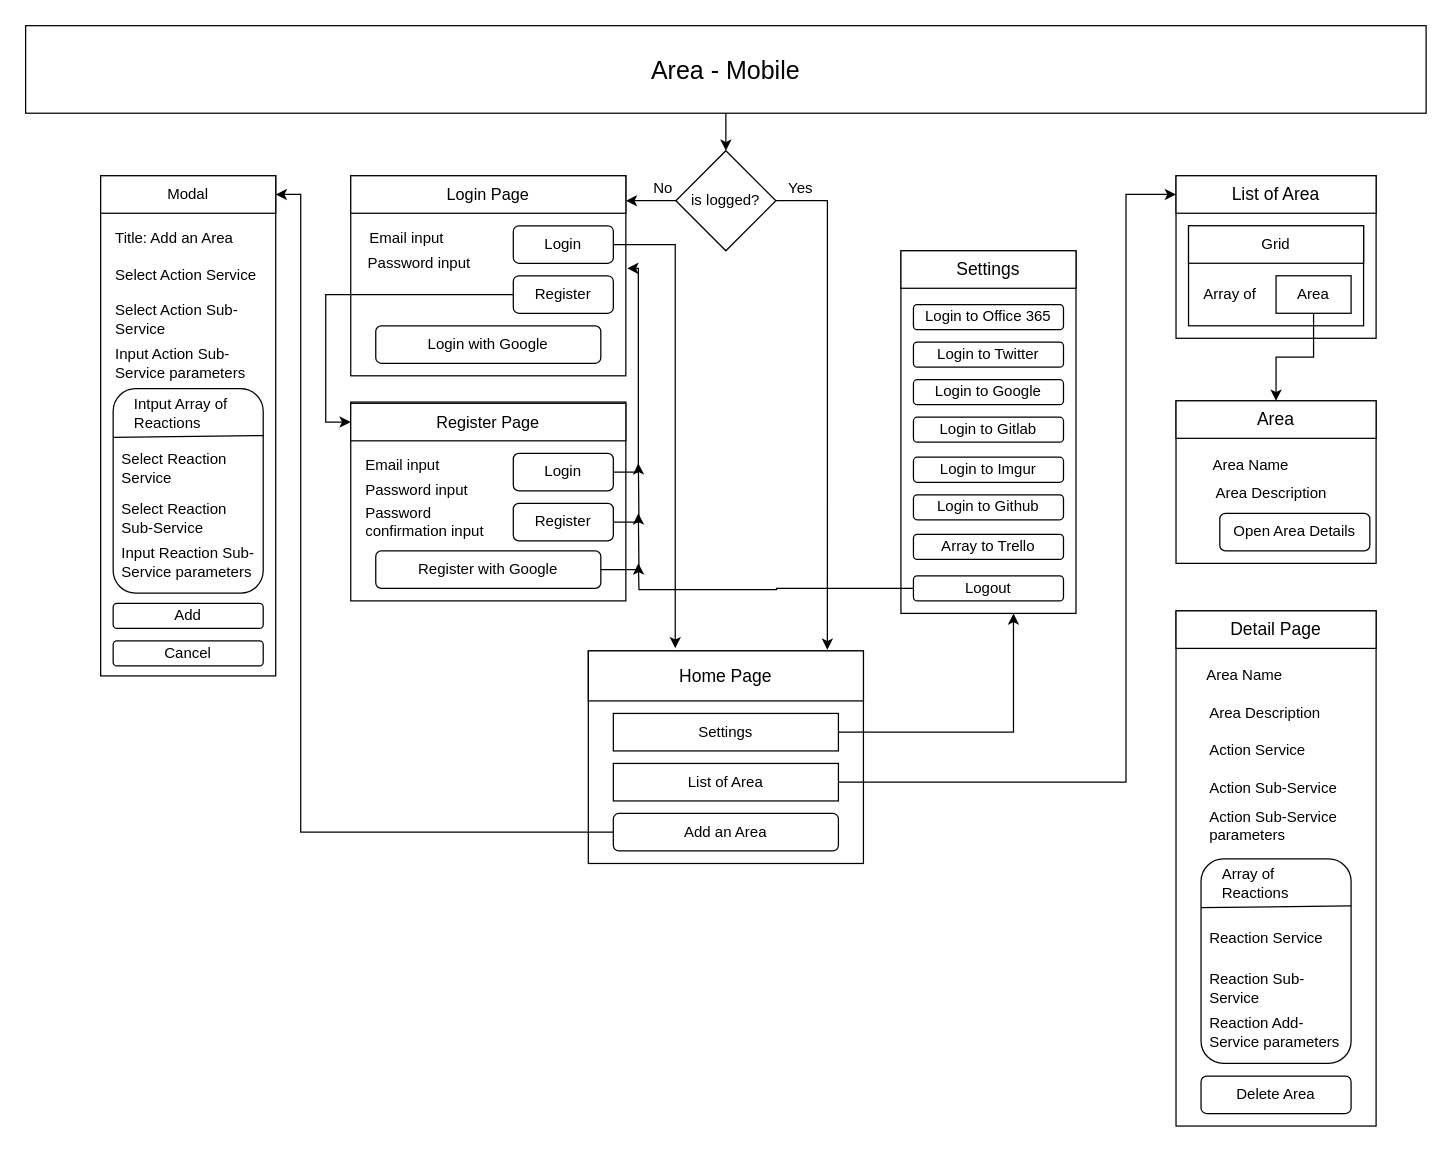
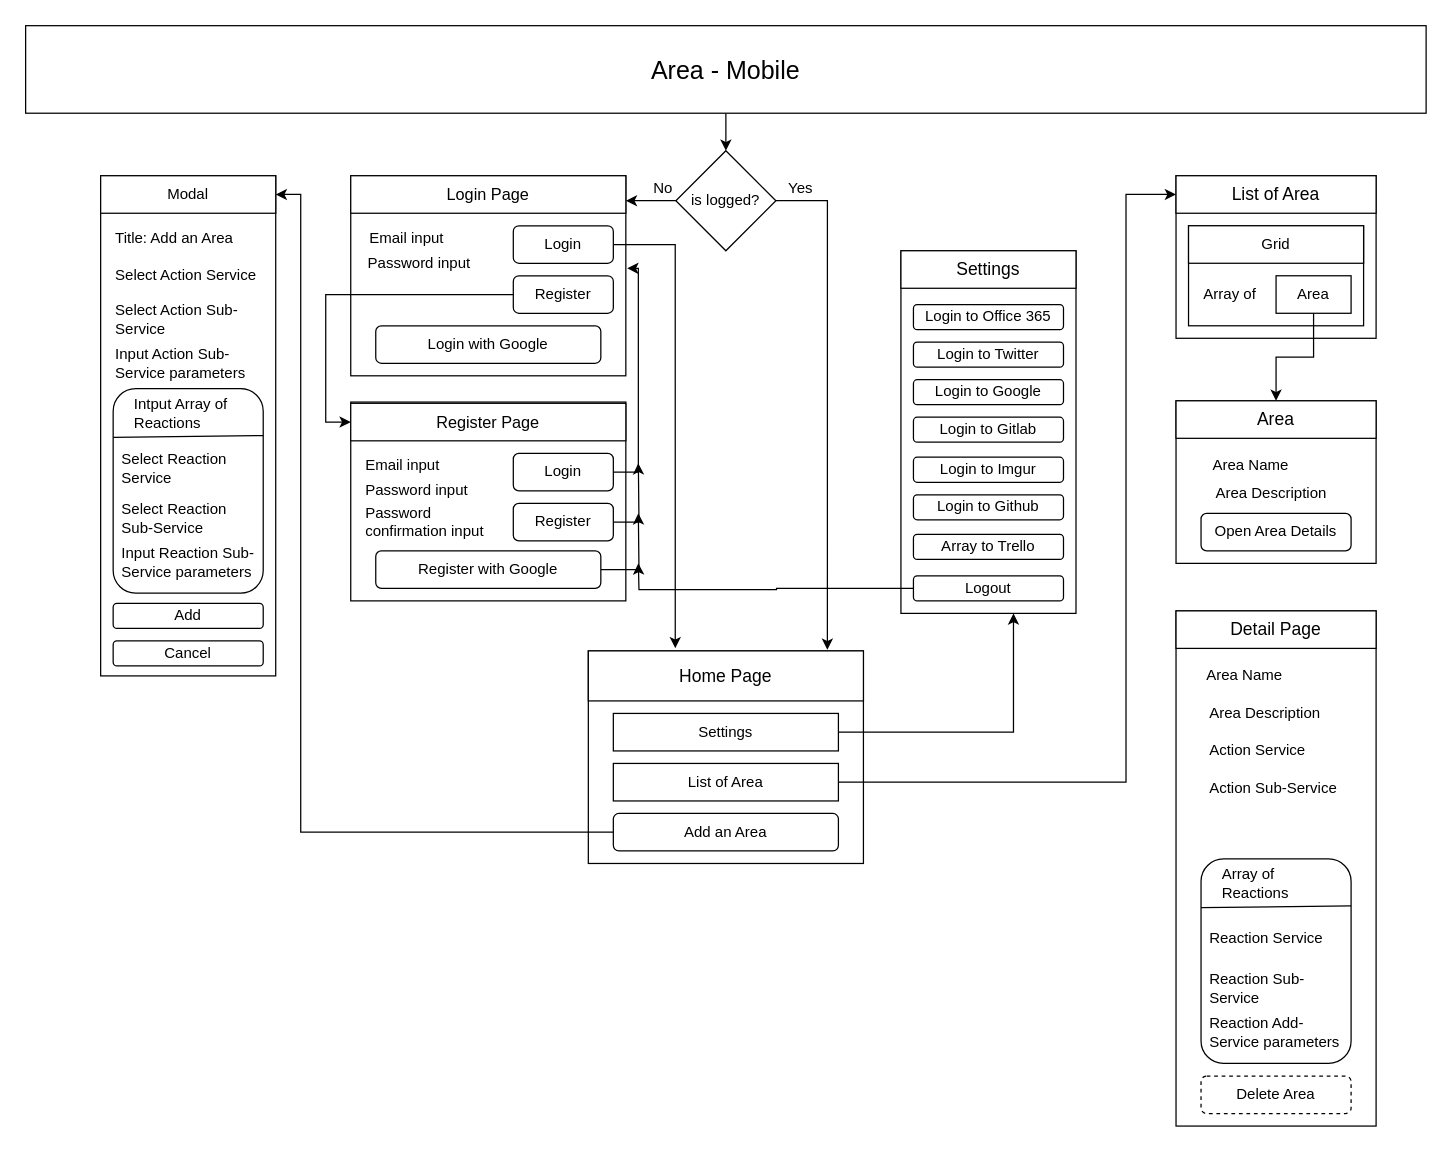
(1294, 532) -> (1276, 532)
(1282, 826) -> none
(1276, 1094) -> (1276, 1094)
